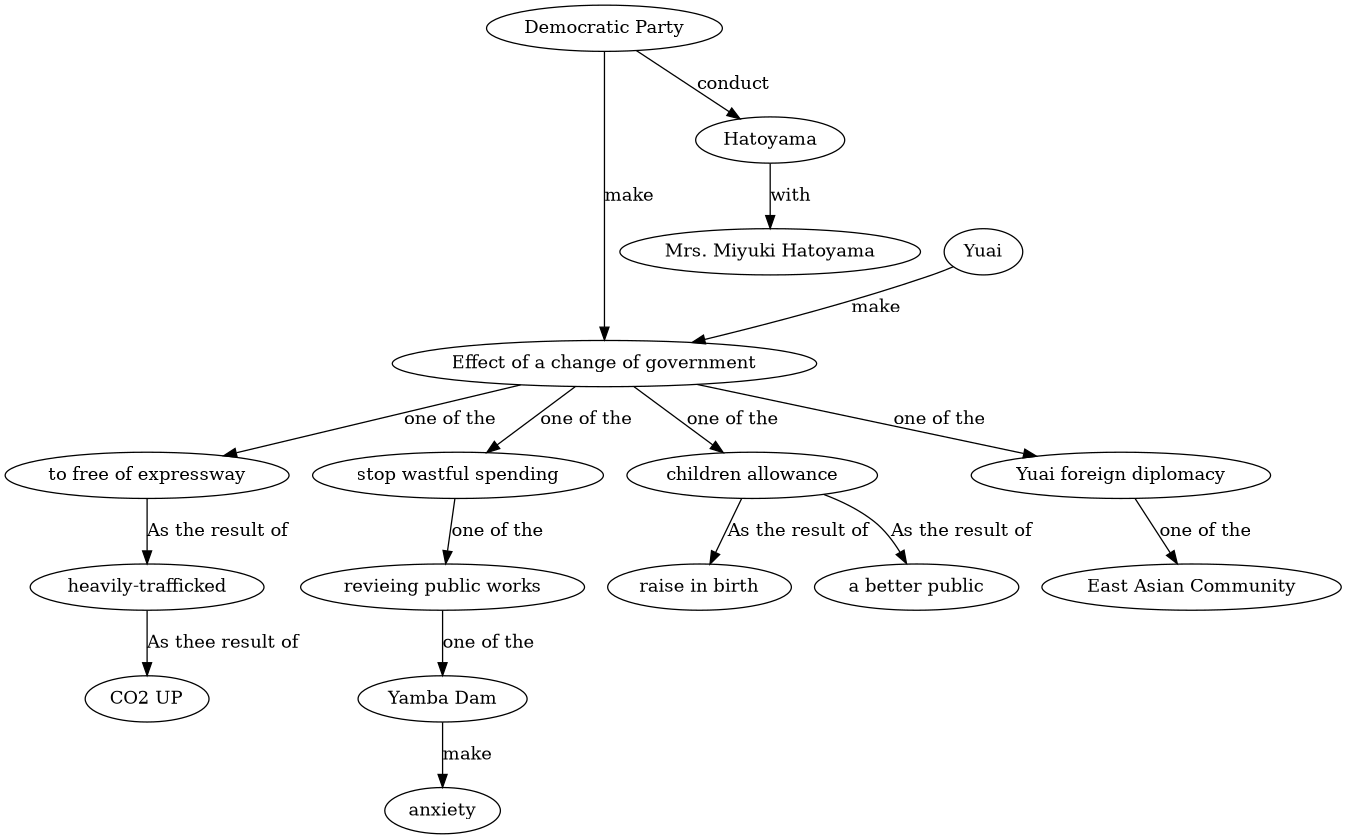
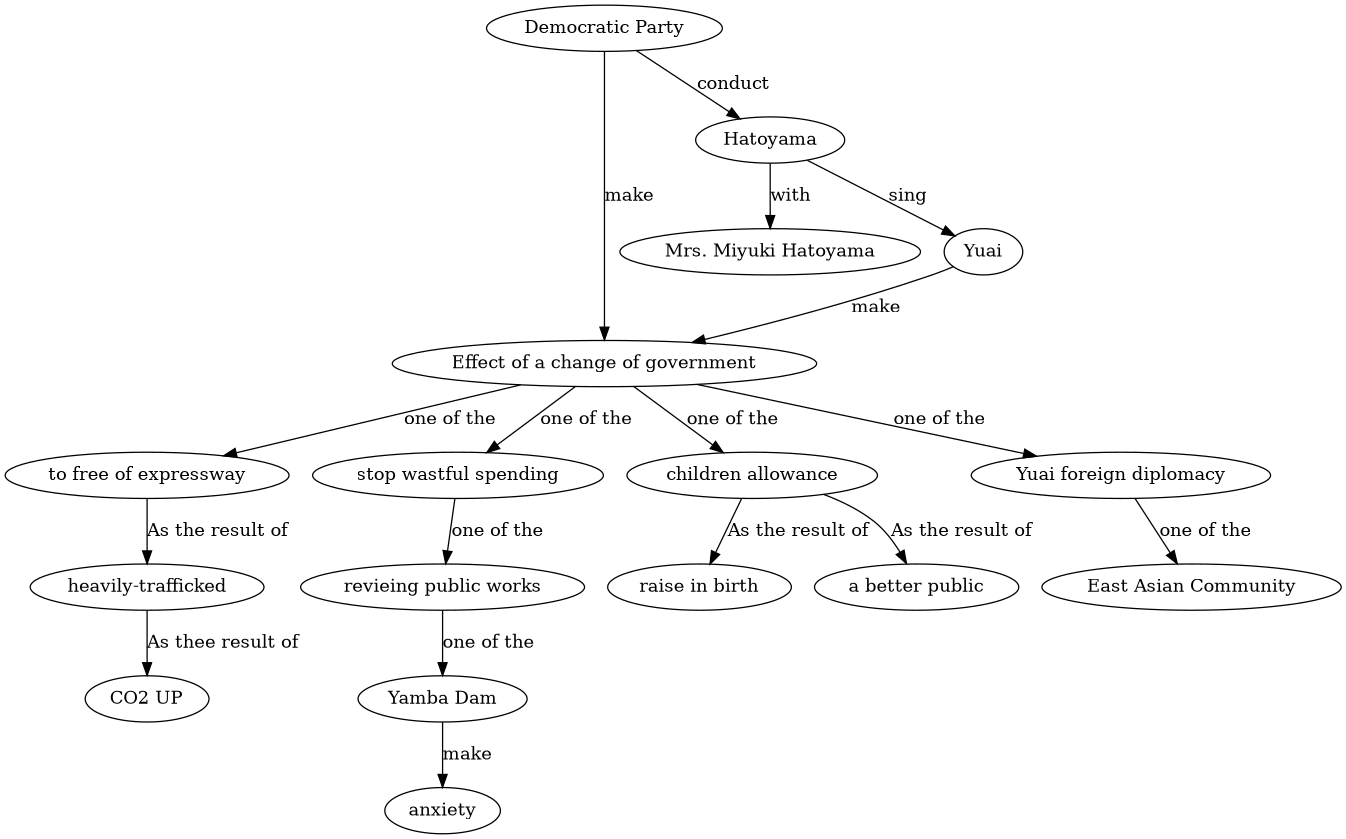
none -> (875, 195)
